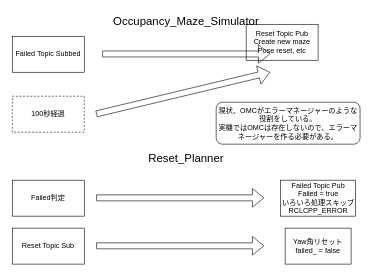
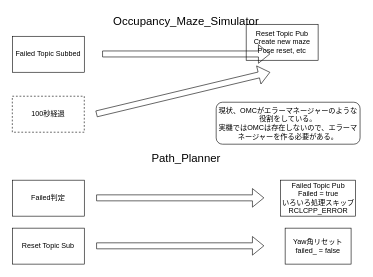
(186, 159) -> (186, 159)
